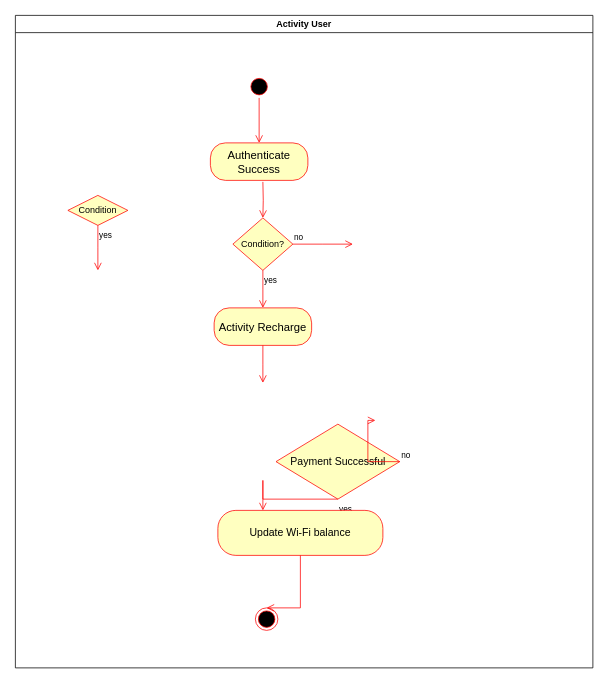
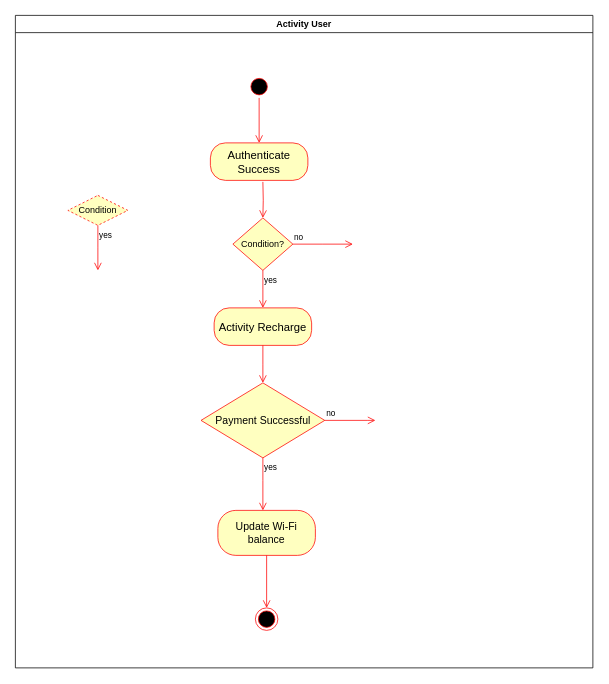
(98, 210) -> (98, 210)
(338, 462) -> (263, 420)
(300, 533) -> (267, 533)
